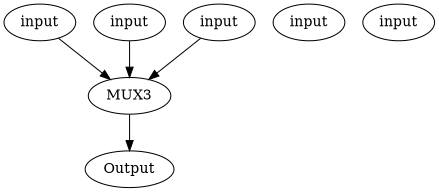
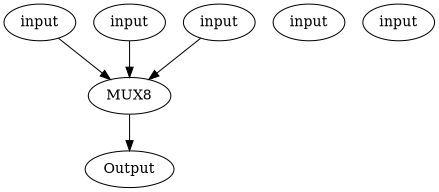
(130, 96) -> (130, 96)
